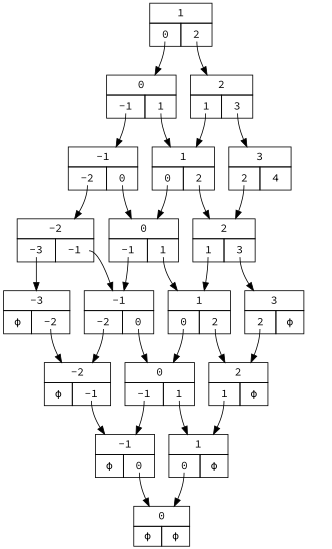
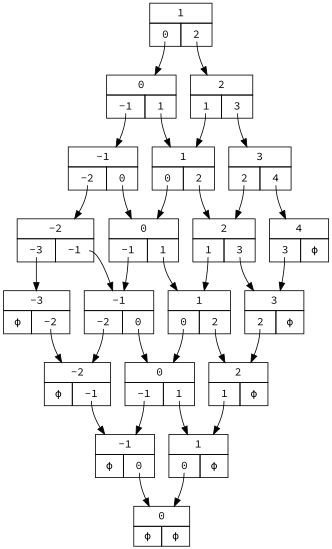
none -> (299, 240)
